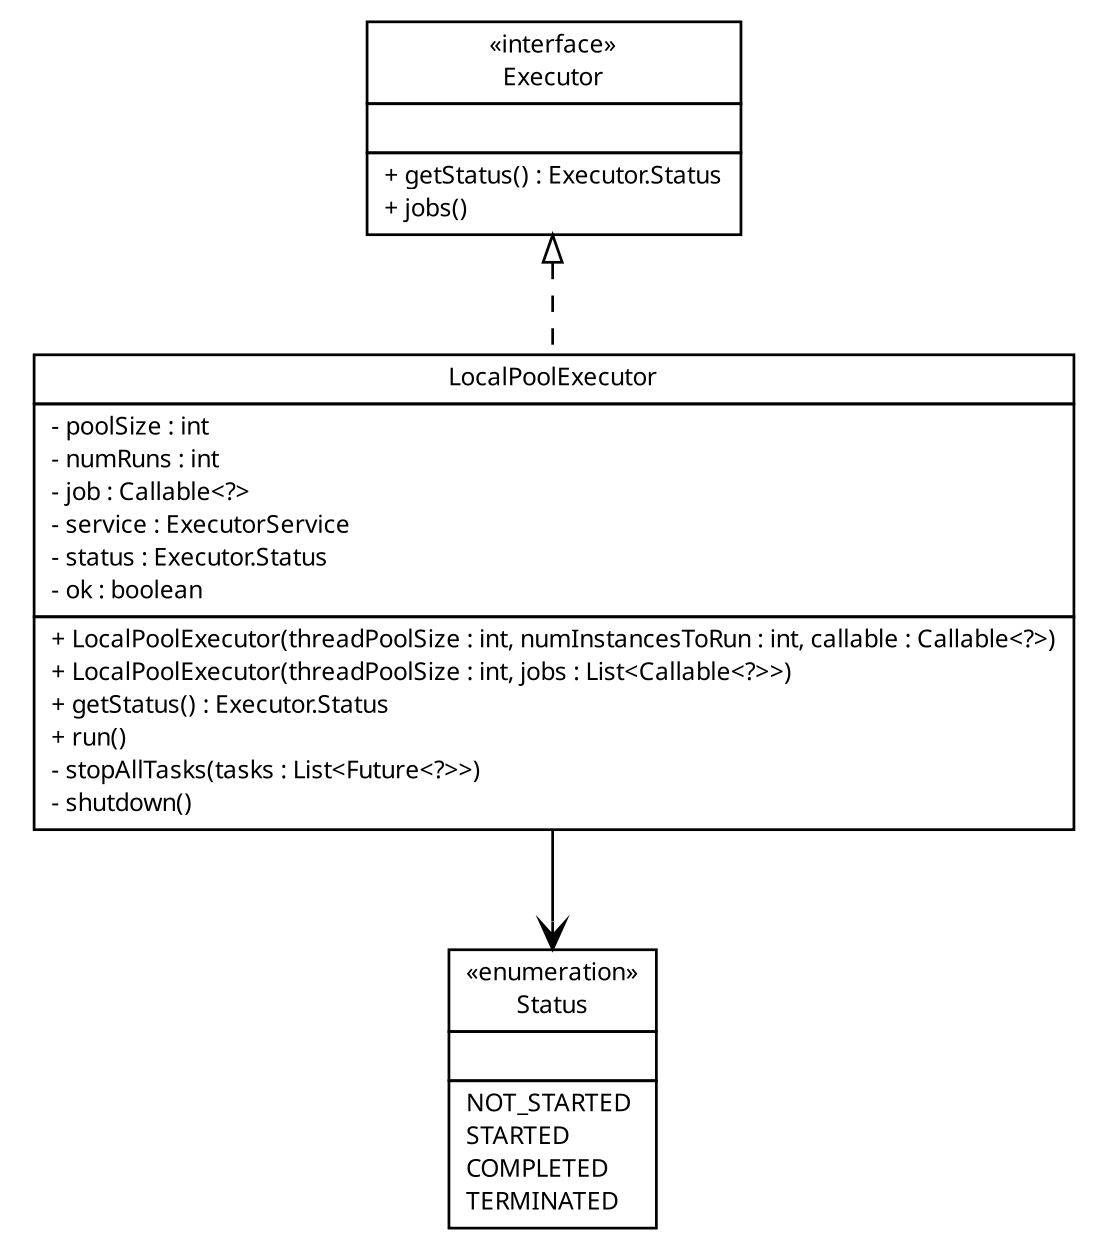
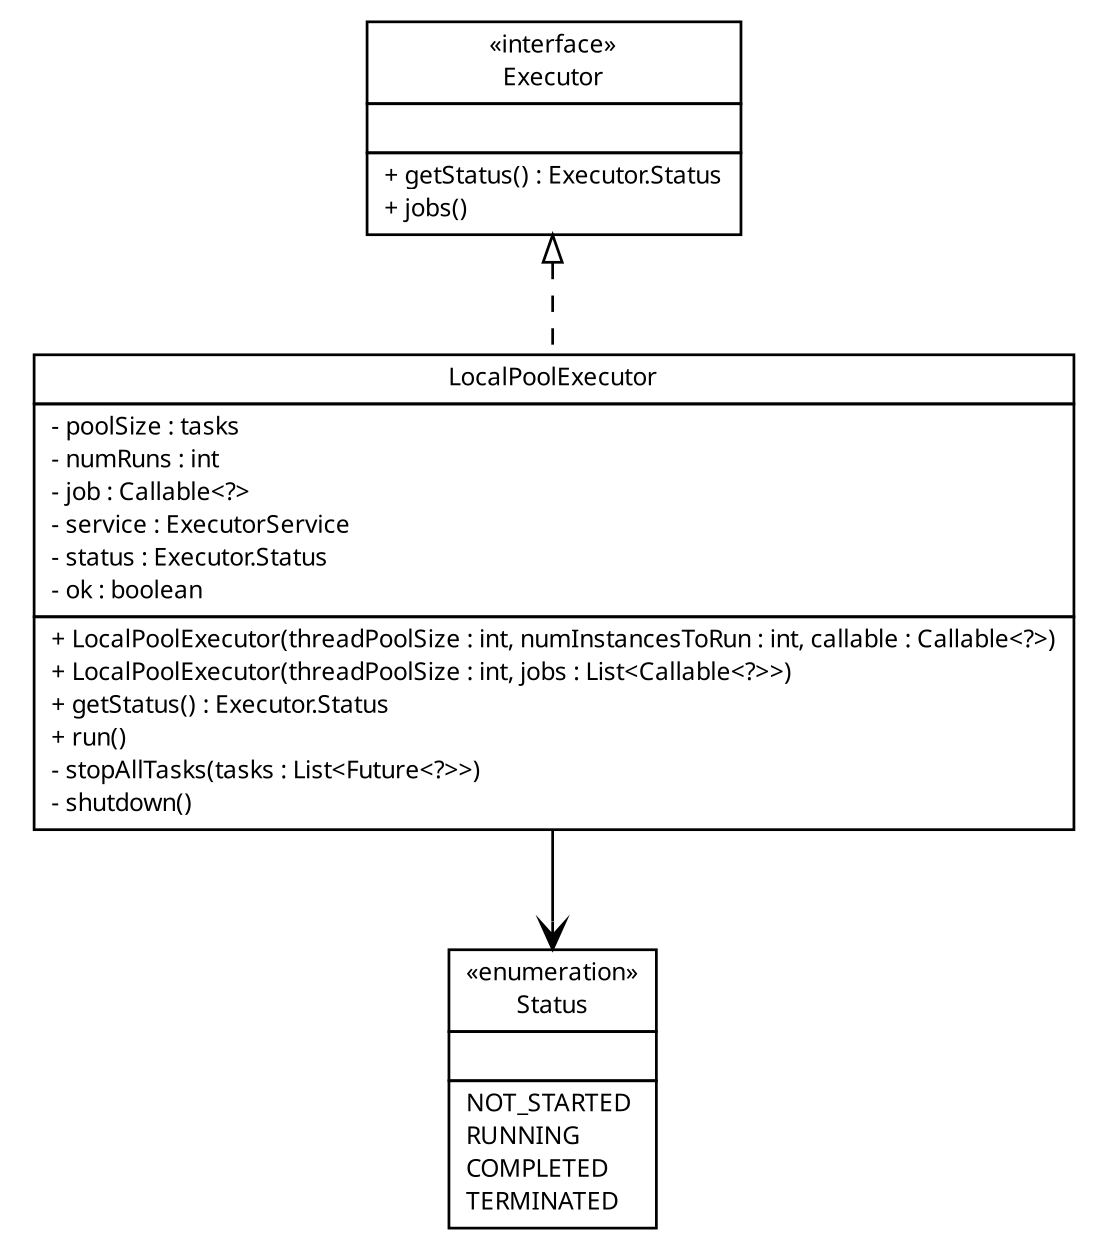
(131, 427) -> (146, 427)
(519, 1137) -> (524, 1137)
